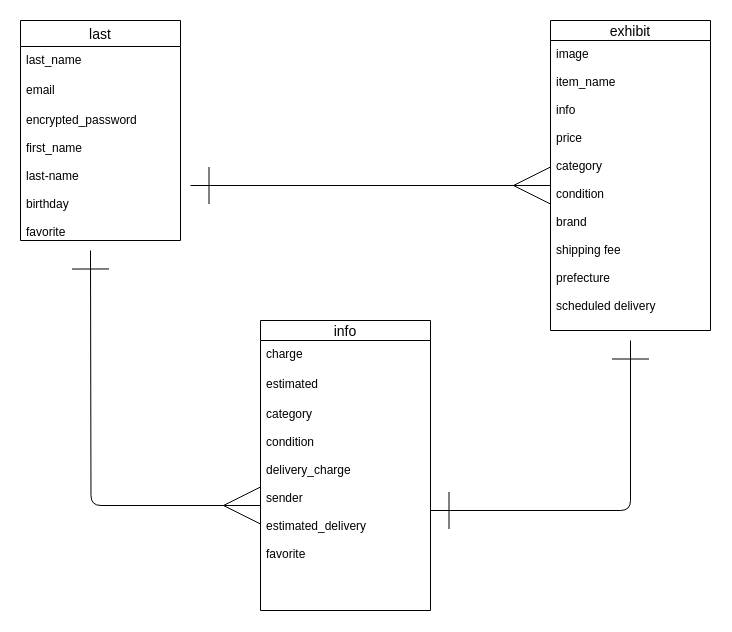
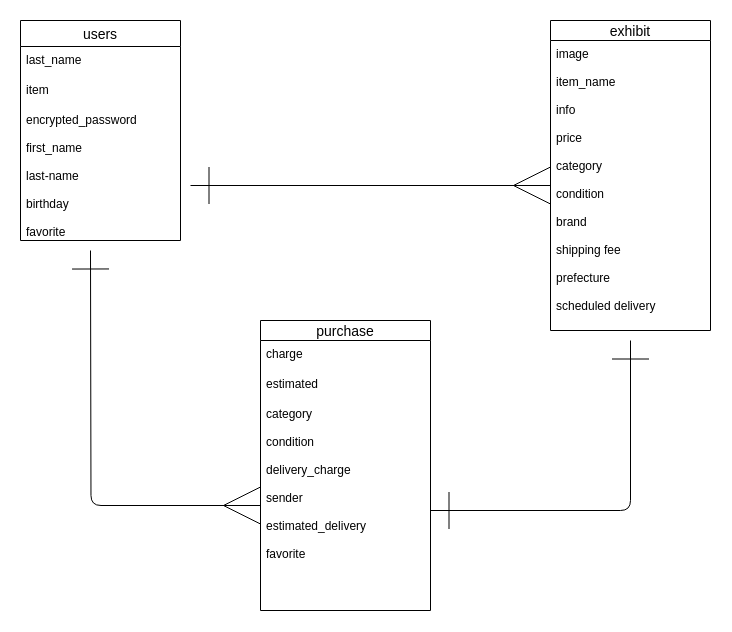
(100, 34) -> (100, 34)
(40, 90) -> (38, 90)
(345, 331) -> (345, 331)
